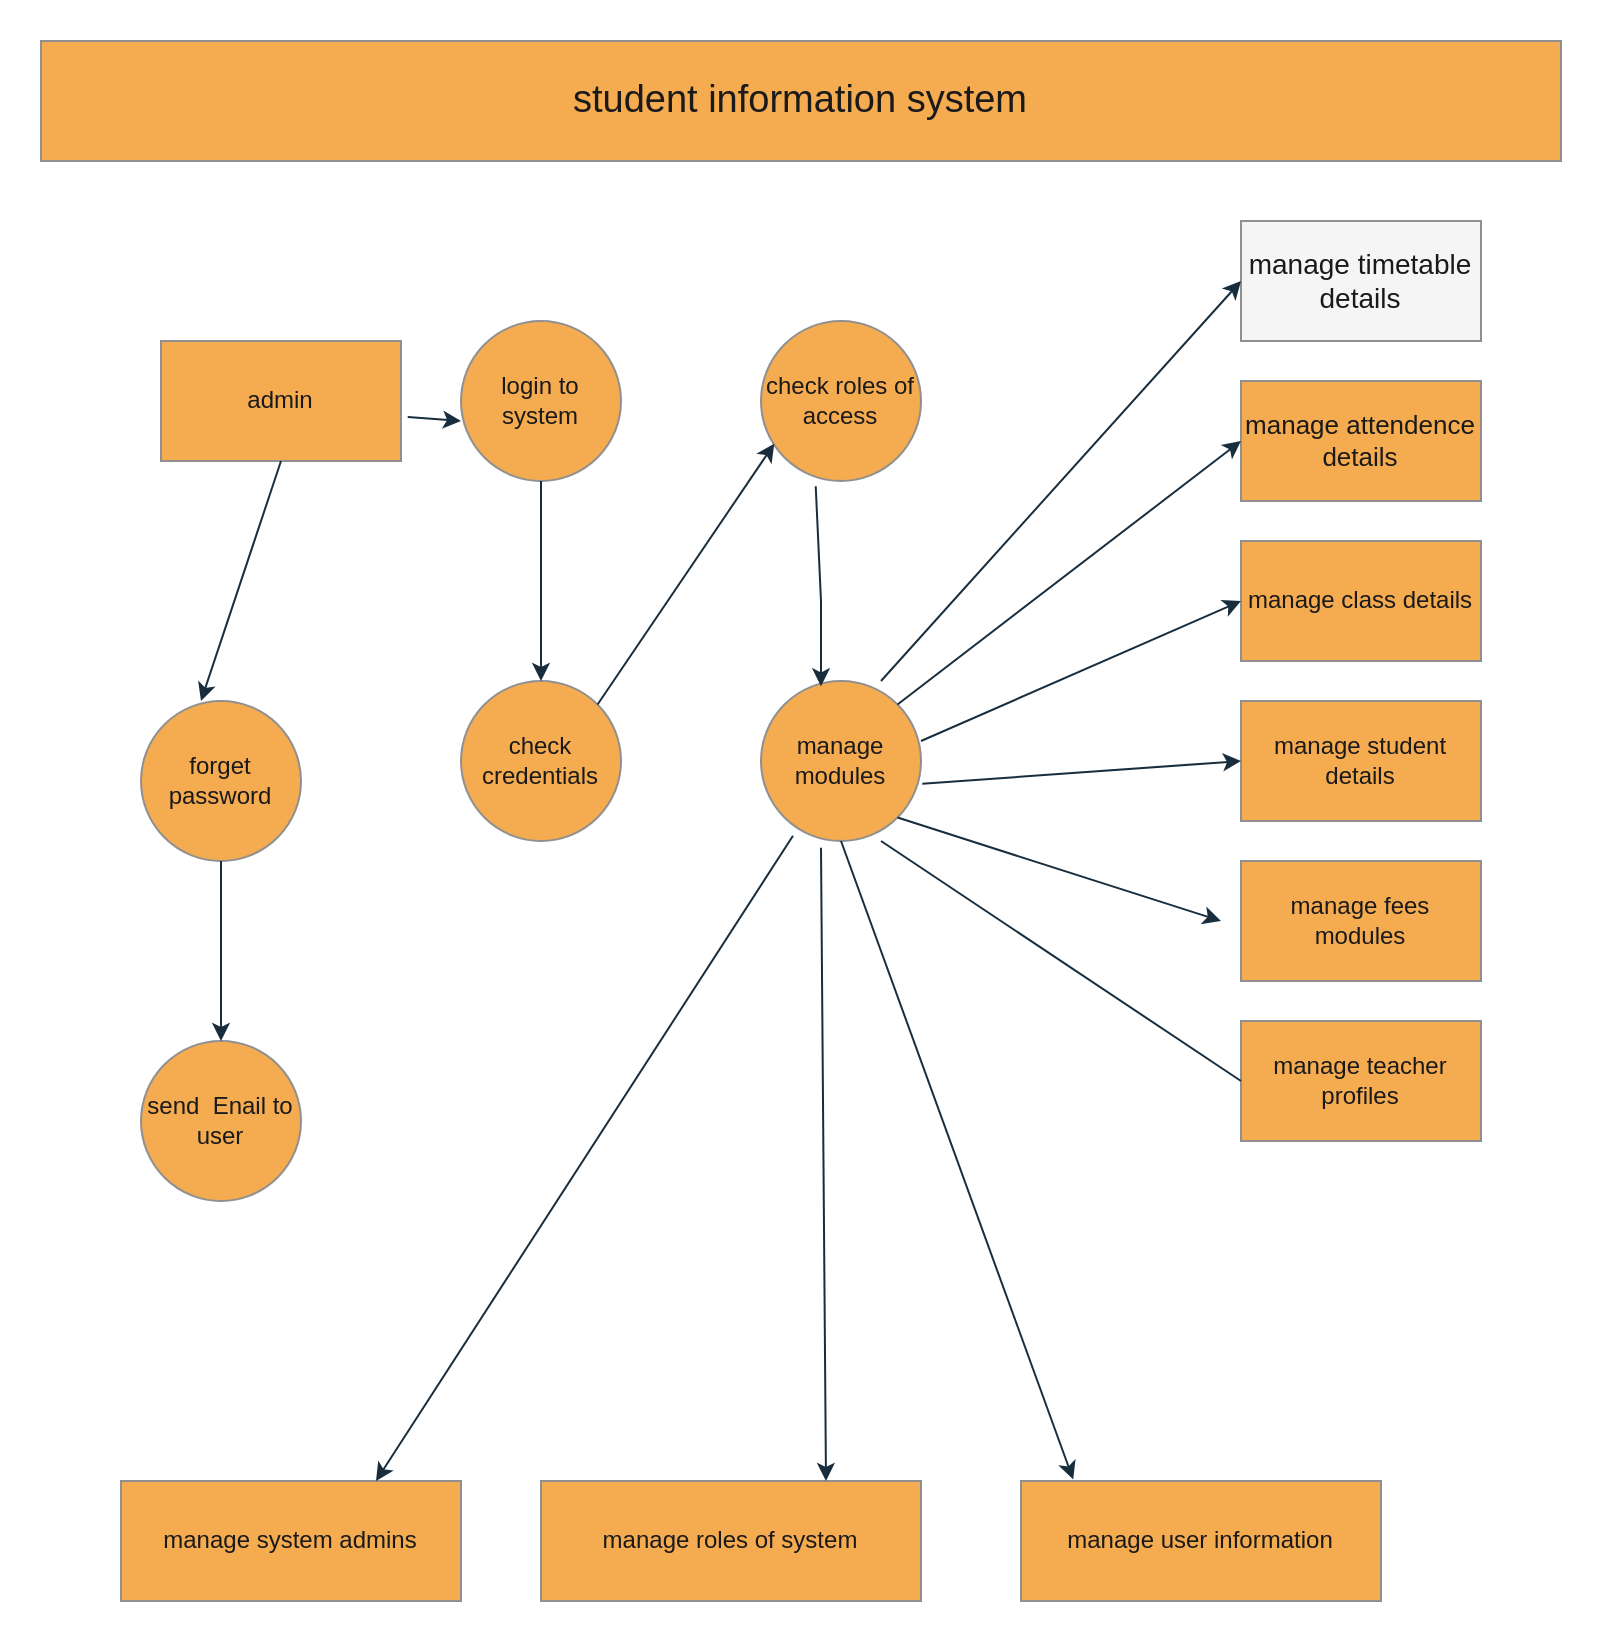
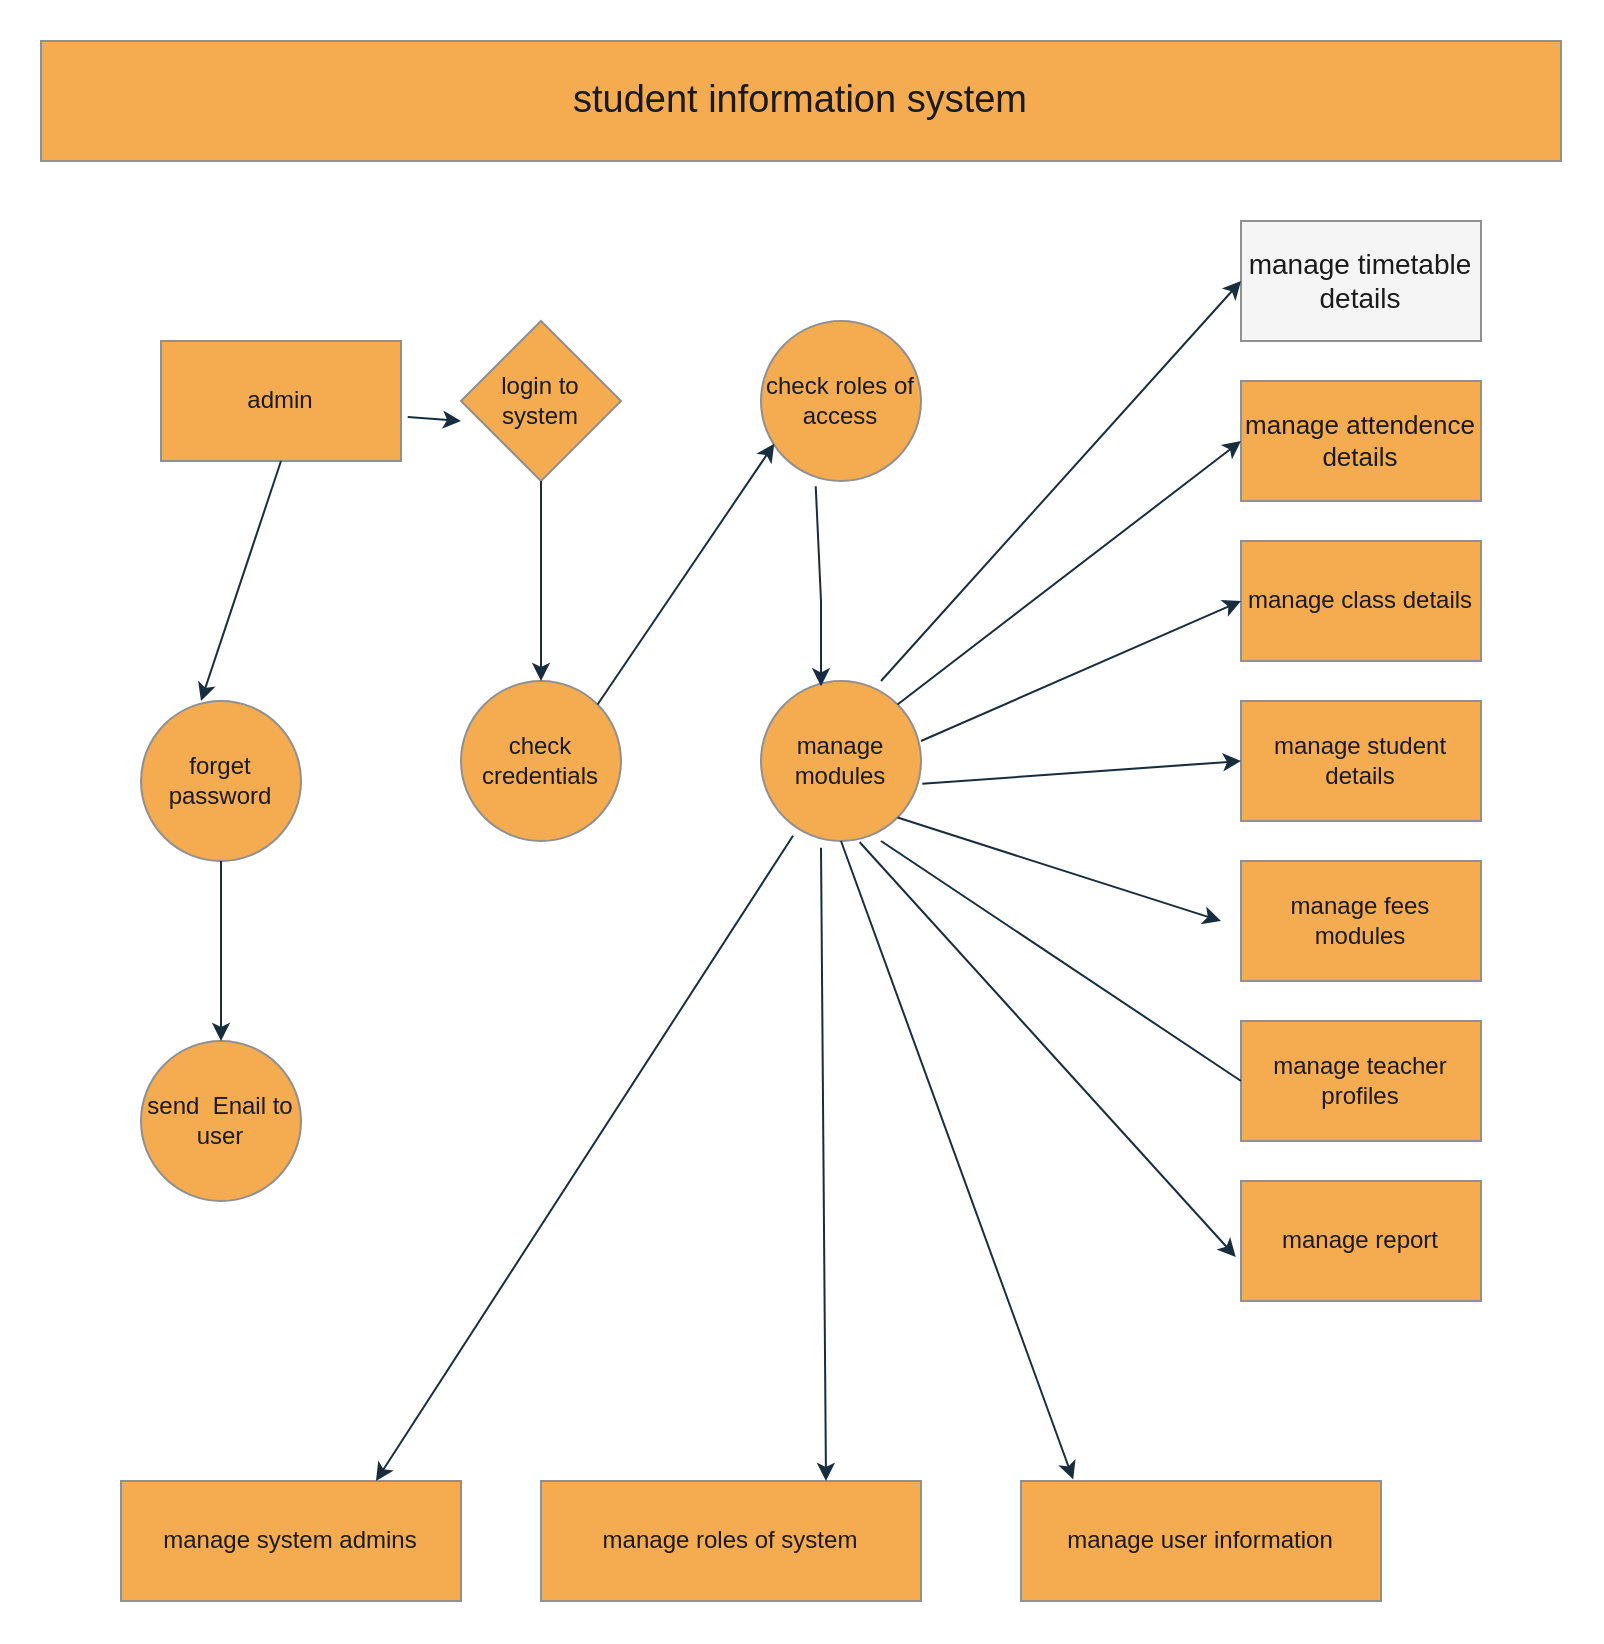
(541, 401) -> (541, 401)
none -> (1043, 1045)
none -> (1361, 1241)
